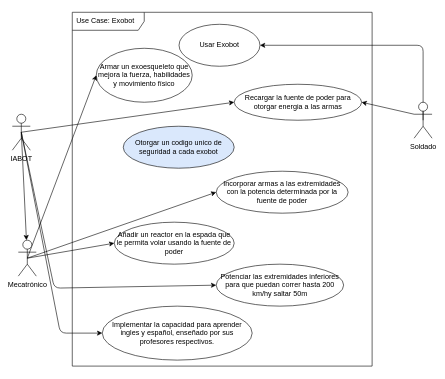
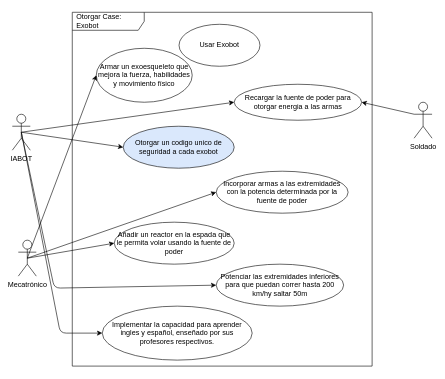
(106, 21) -> (110, 21)
(418, 45) -> none
(22, 157) -> (74, 140)
